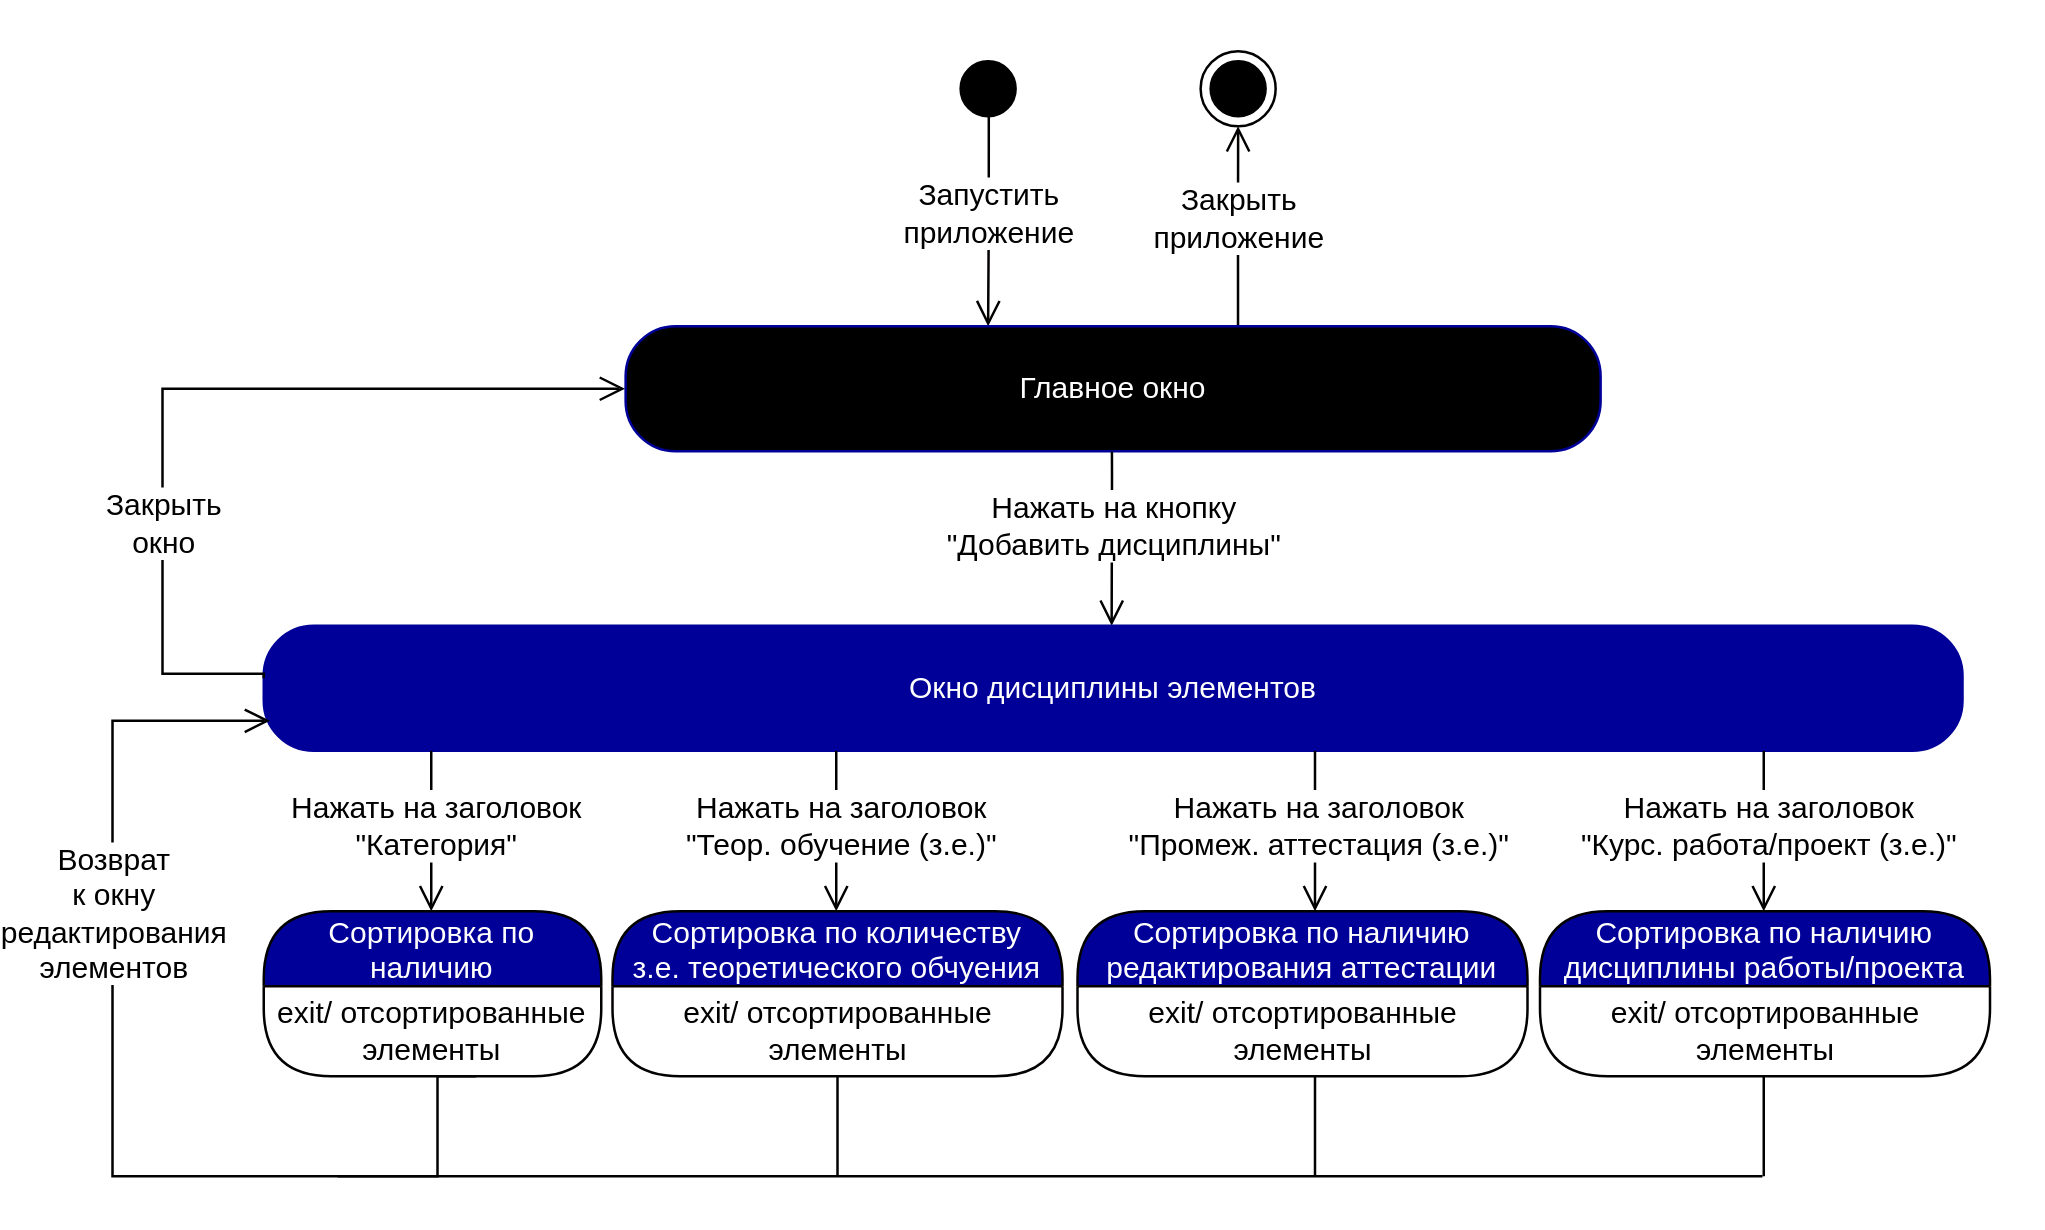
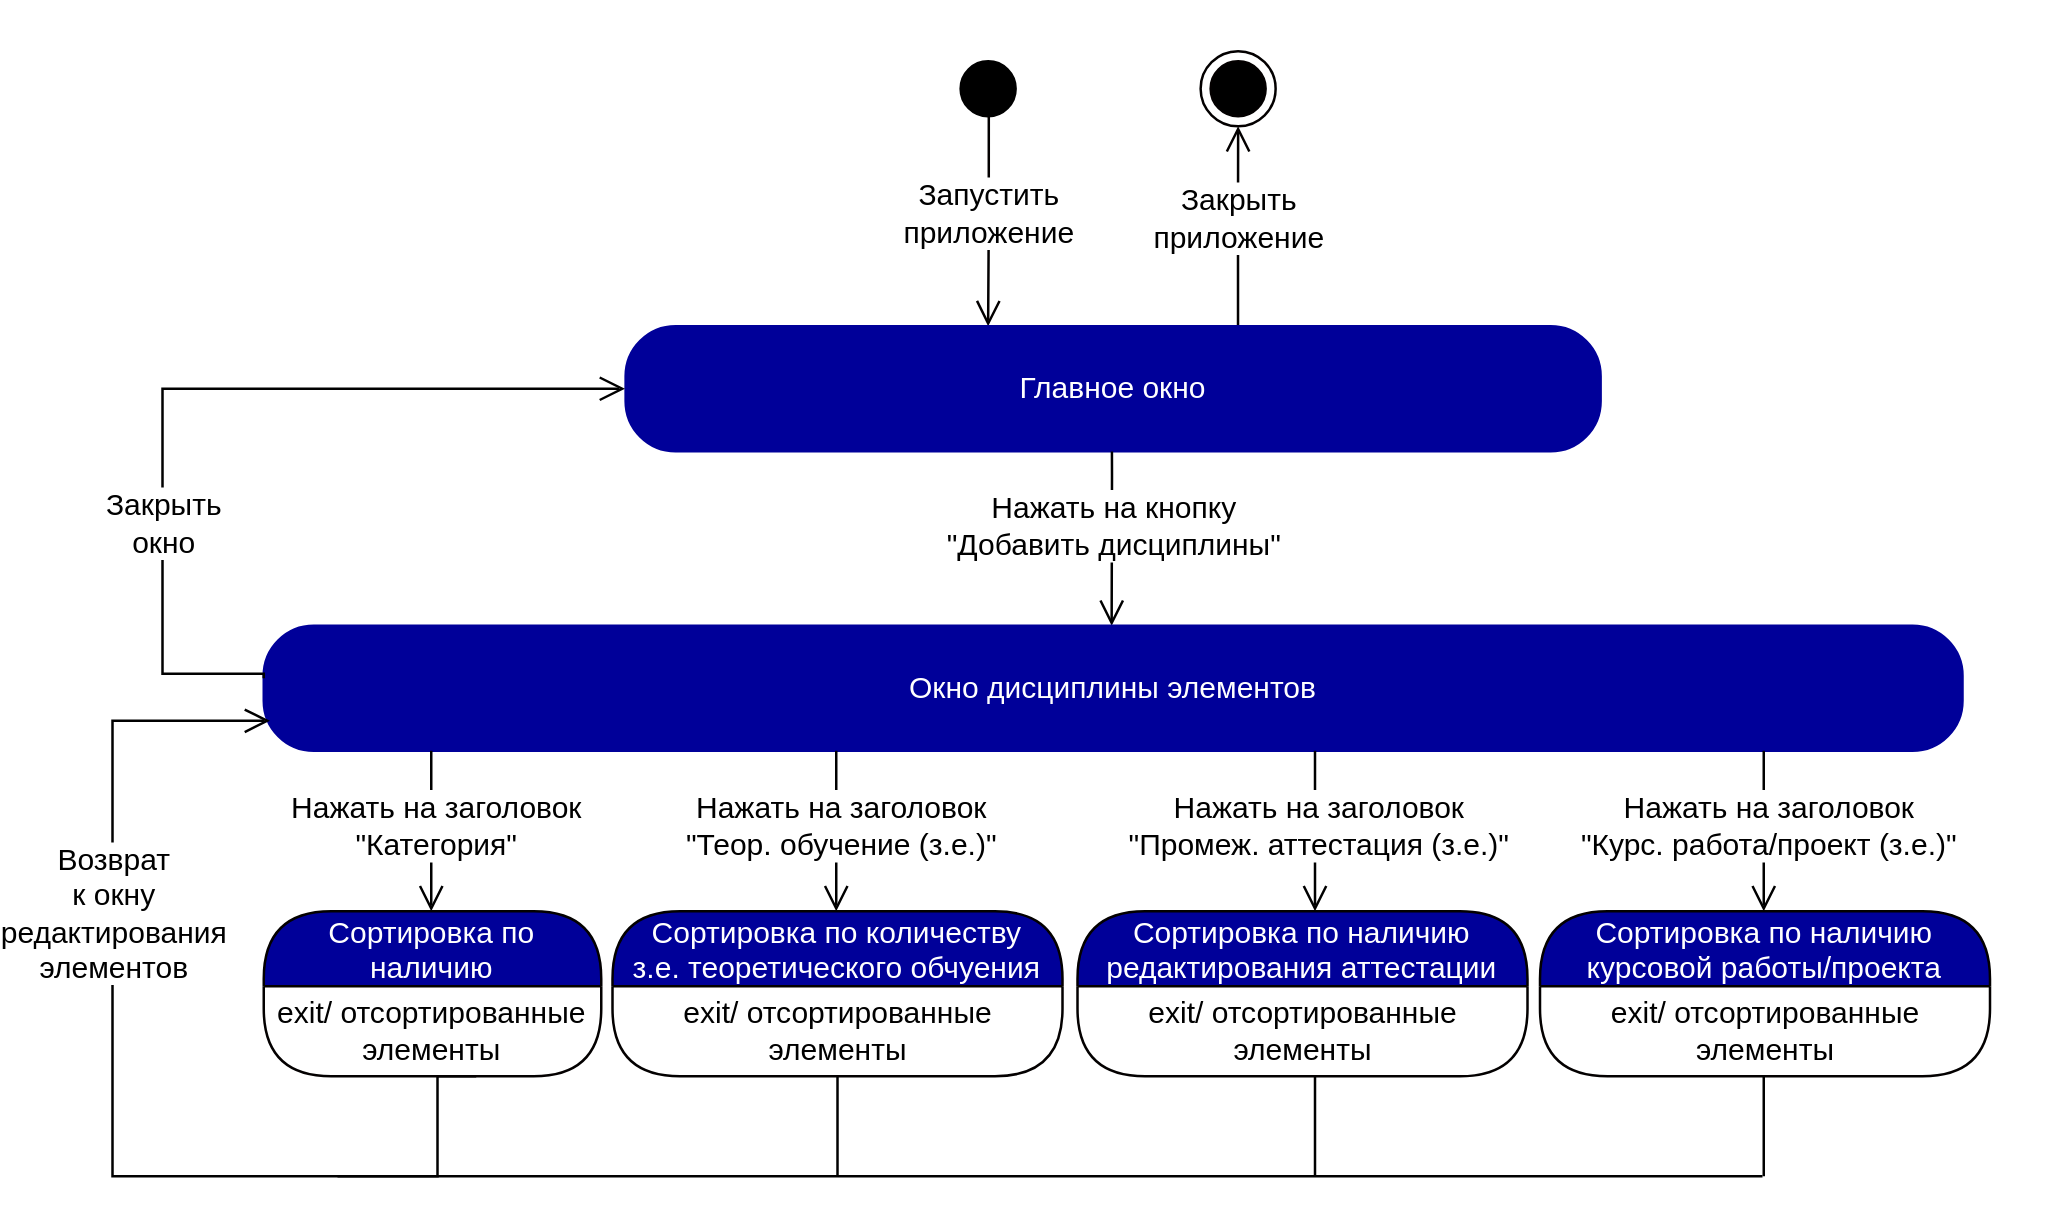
(1113, 389) -> (1113, 389)
(1764, 933) -> (1764, 933)
